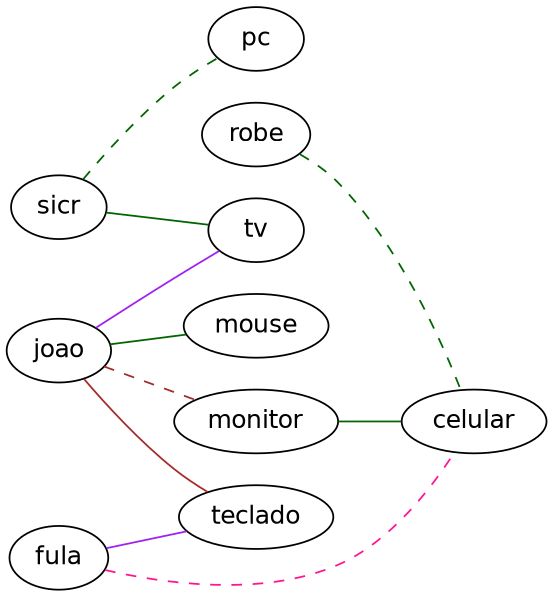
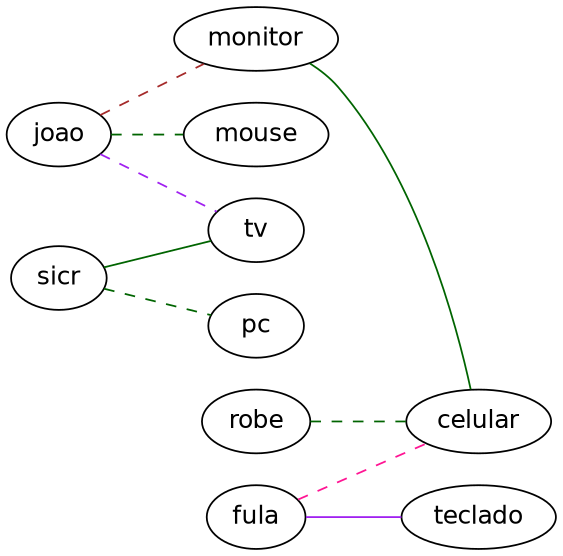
(157, 289) -> (159, 183)
(148, 339) -> (147, 135)
(141, 440) -> none
